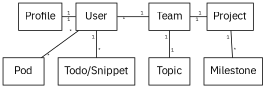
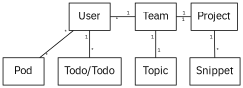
(40, 17) -> none
(96, 71) -> (90, 71)
(233, 71) -> (215, 71)
